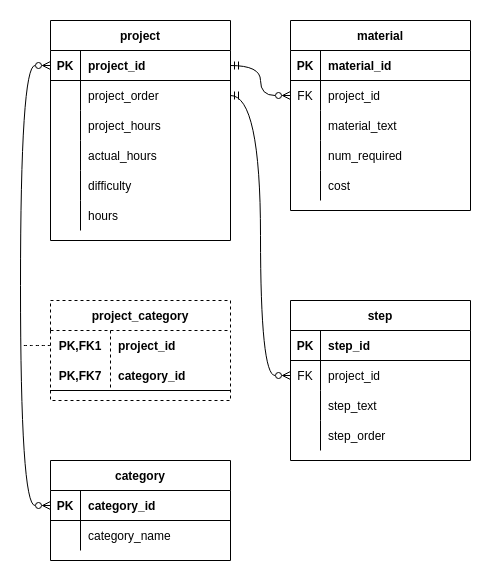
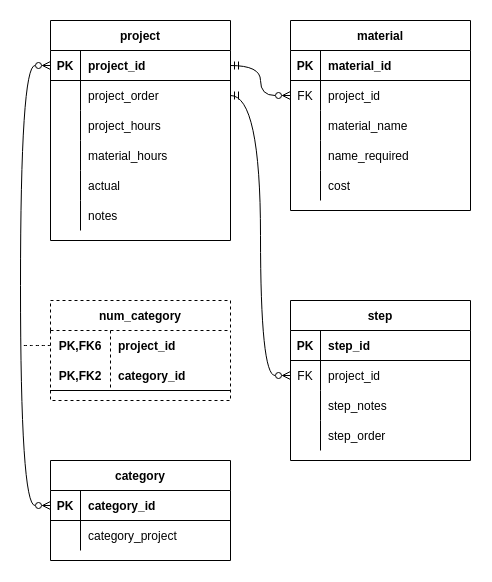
(369, 126) -> (369, 126)
(127, 156) -> (132, 156)
(367, 156) -> (370, 156)
(117, 186) -> (107, 186)
(105, 216) -> (105, 216)
(140, 316) -> (140, 316)
(80, 346) -> (80, 346)
(80, 376) -> (80, 376)
(358, 406) -> (362, 406)
(132, 536) -> (142, 536)
